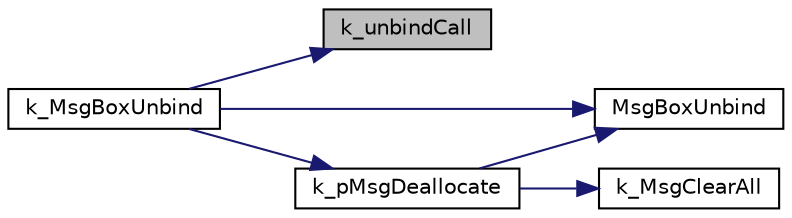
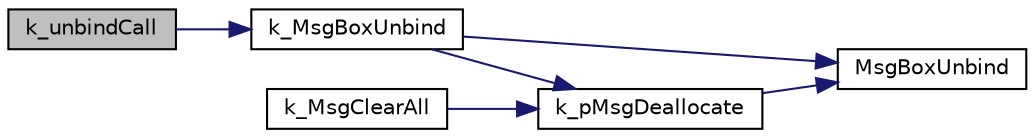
(251, 72) -> (203, 29)
(548, 188) -> (482, 109)
